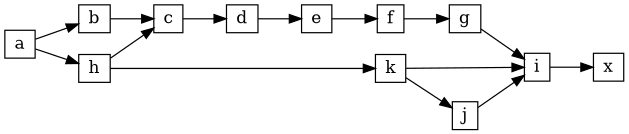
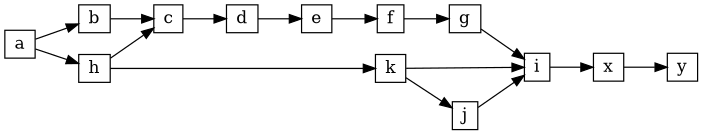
none -> (682, 67)
